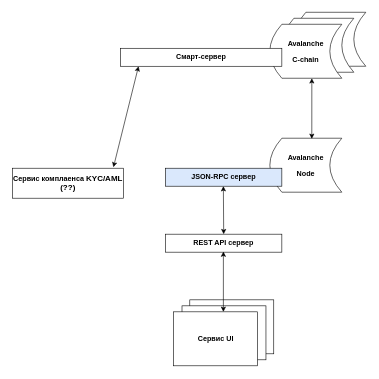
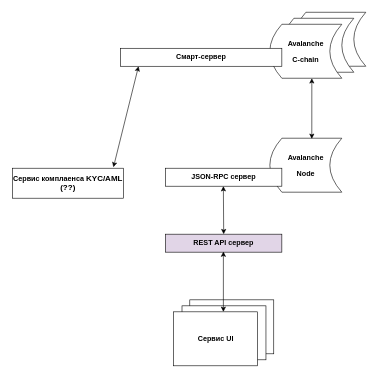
(224, 177) -> (224, 177)
(224, 243) -> (224, 243)
